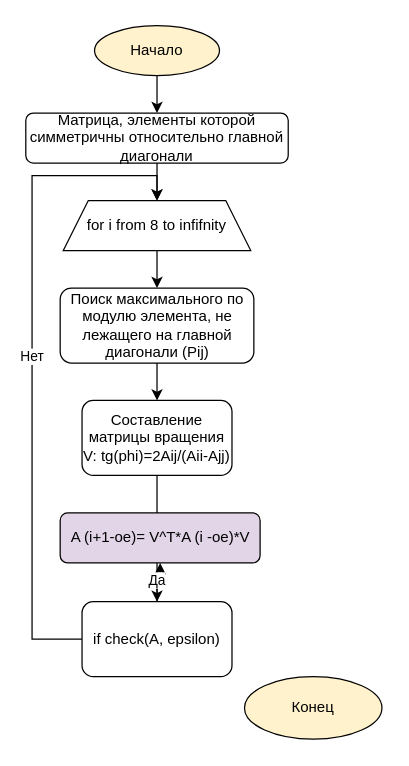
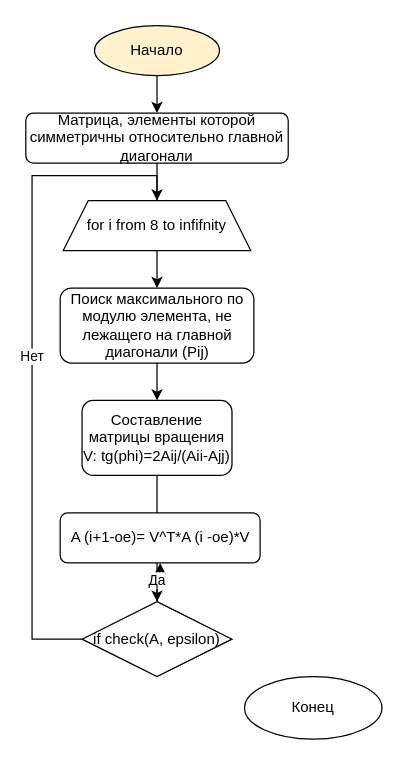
(160, 538) -> (160, 538)
(81, 639) -> (81, 639)
(157, 639) -> (157, 639)
(313, 708) -> (313, 708)
